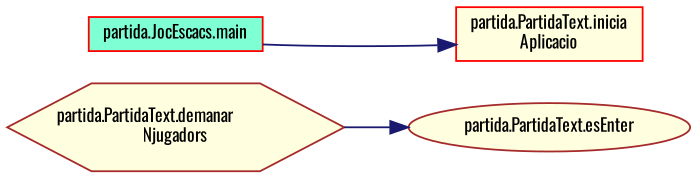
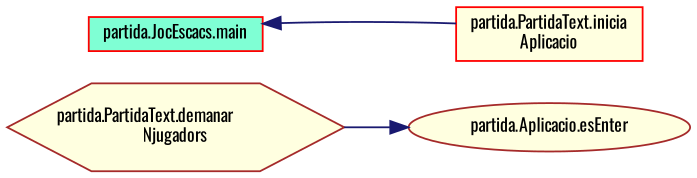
(350, 46) -> (369, 22)
(549, 127) -> (549, 127)
